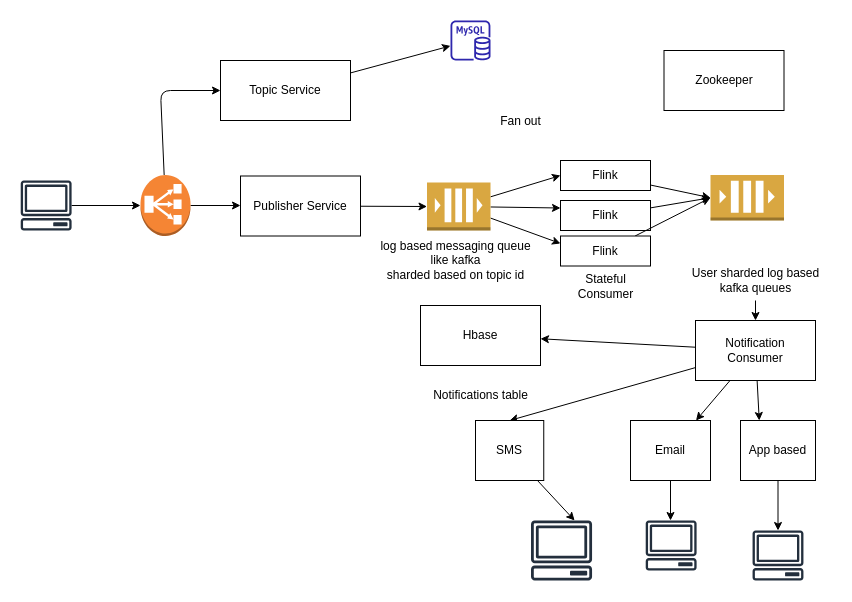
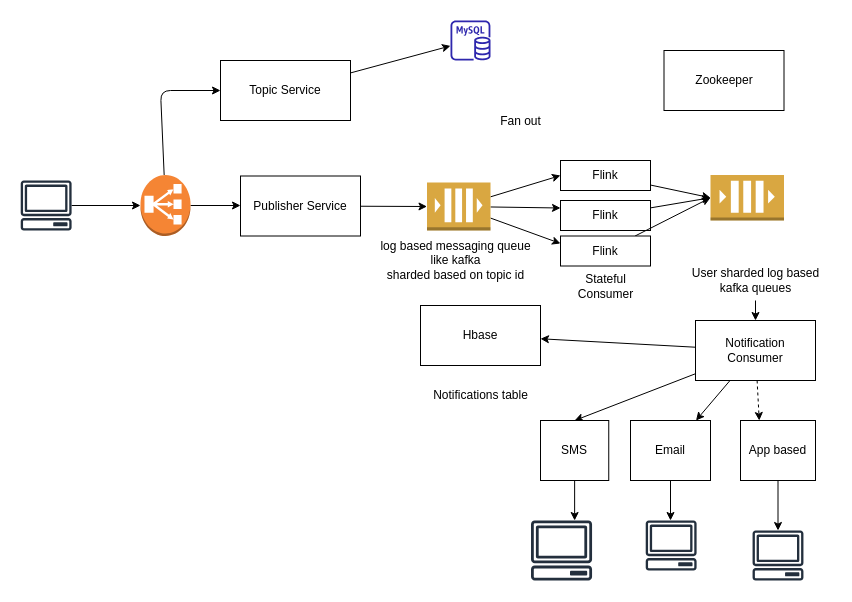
(758, 396) -> (758, 396)
(510, 451) -> (575, 451)
